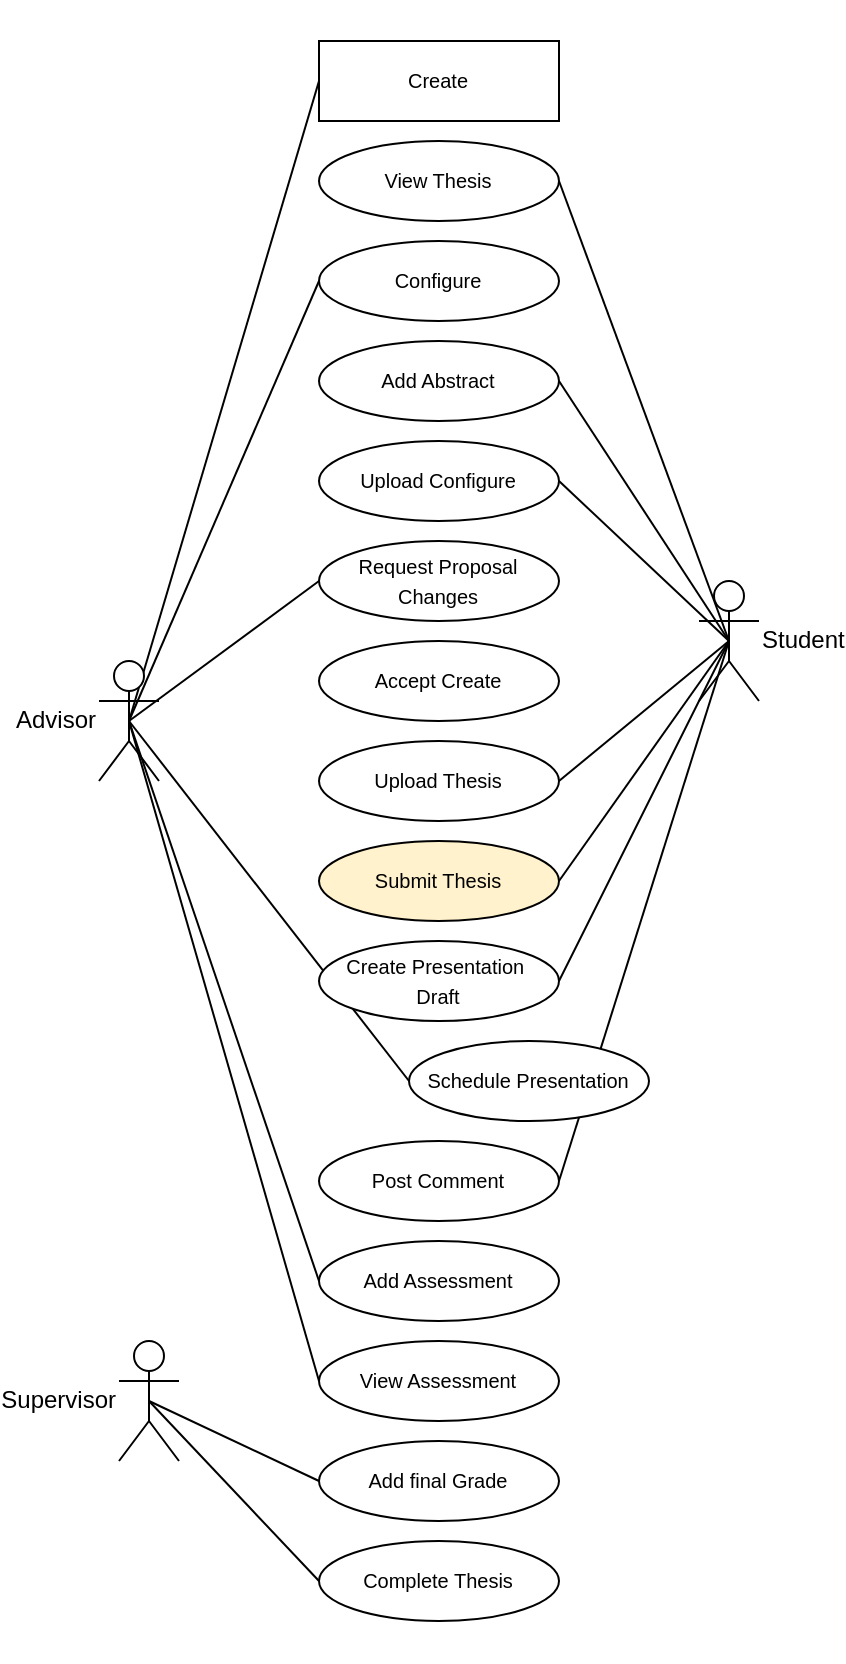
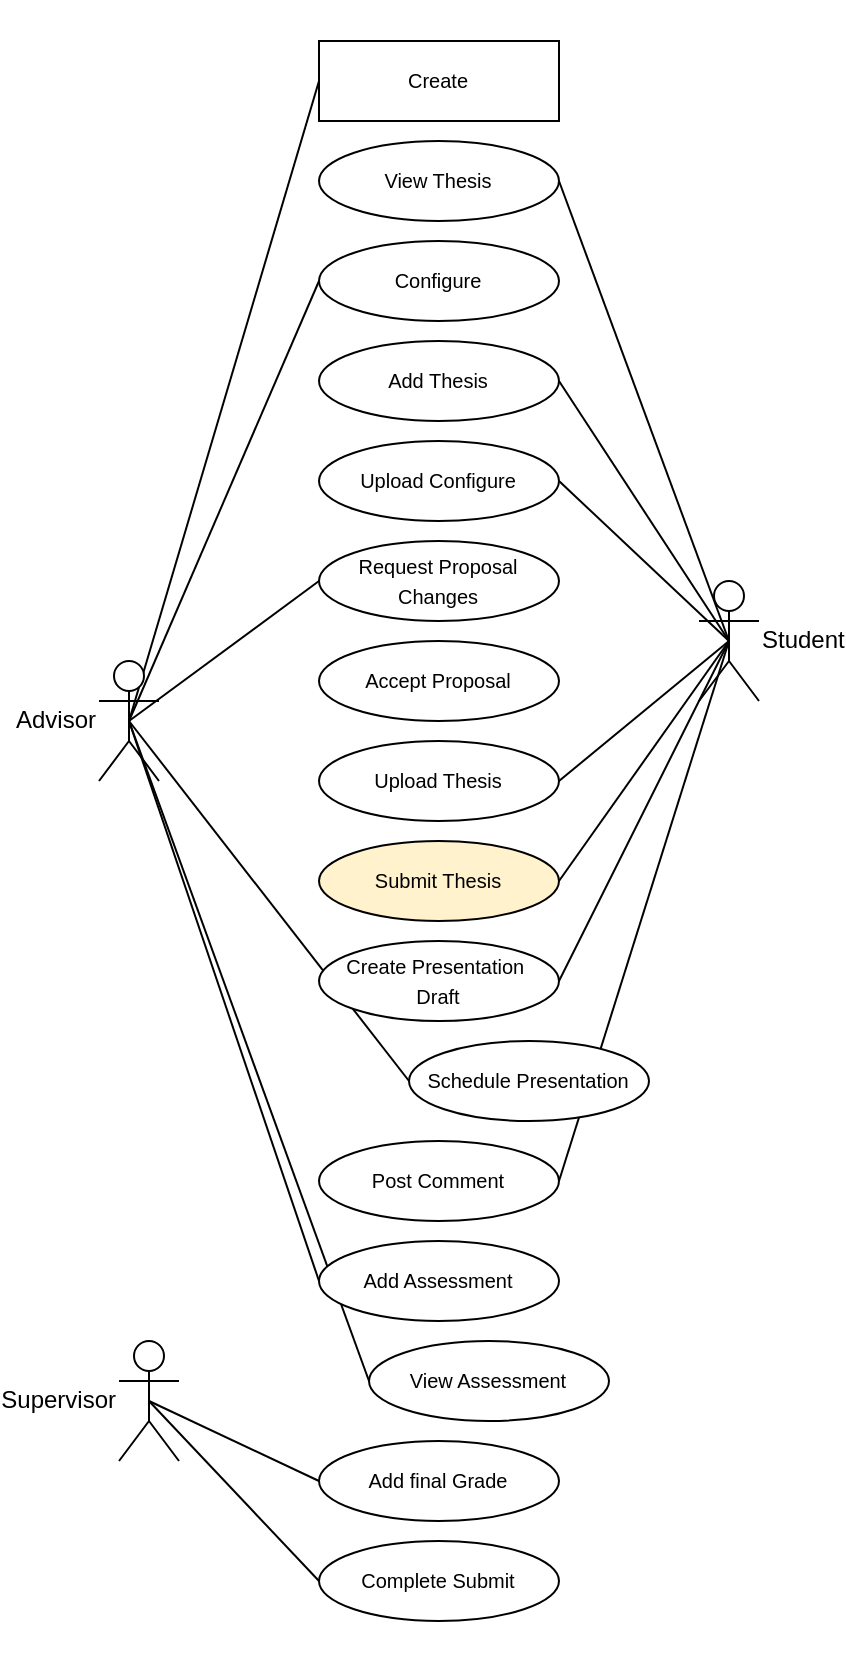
(439, 381) -> (439, 381)
(439, 681) -> (439, 681)
(439, 1381) -> (489, 1381)
(439, 1581) -> (439, 1581)
